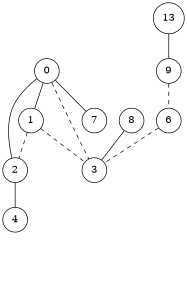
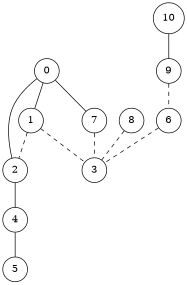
(169, 18) -> (169, 18)
(70, 121) -> (94, 145)
(113, 145) -> (113, 145)
none -> (15, 269)
